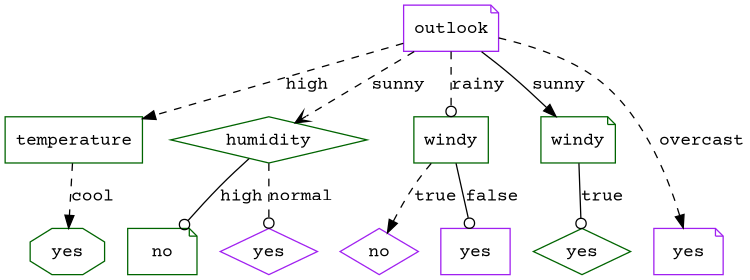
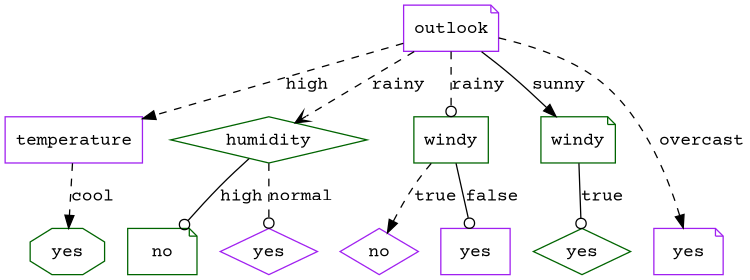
(398, 84) -> (398, 84)
(74, 140) -> (74, 140)
